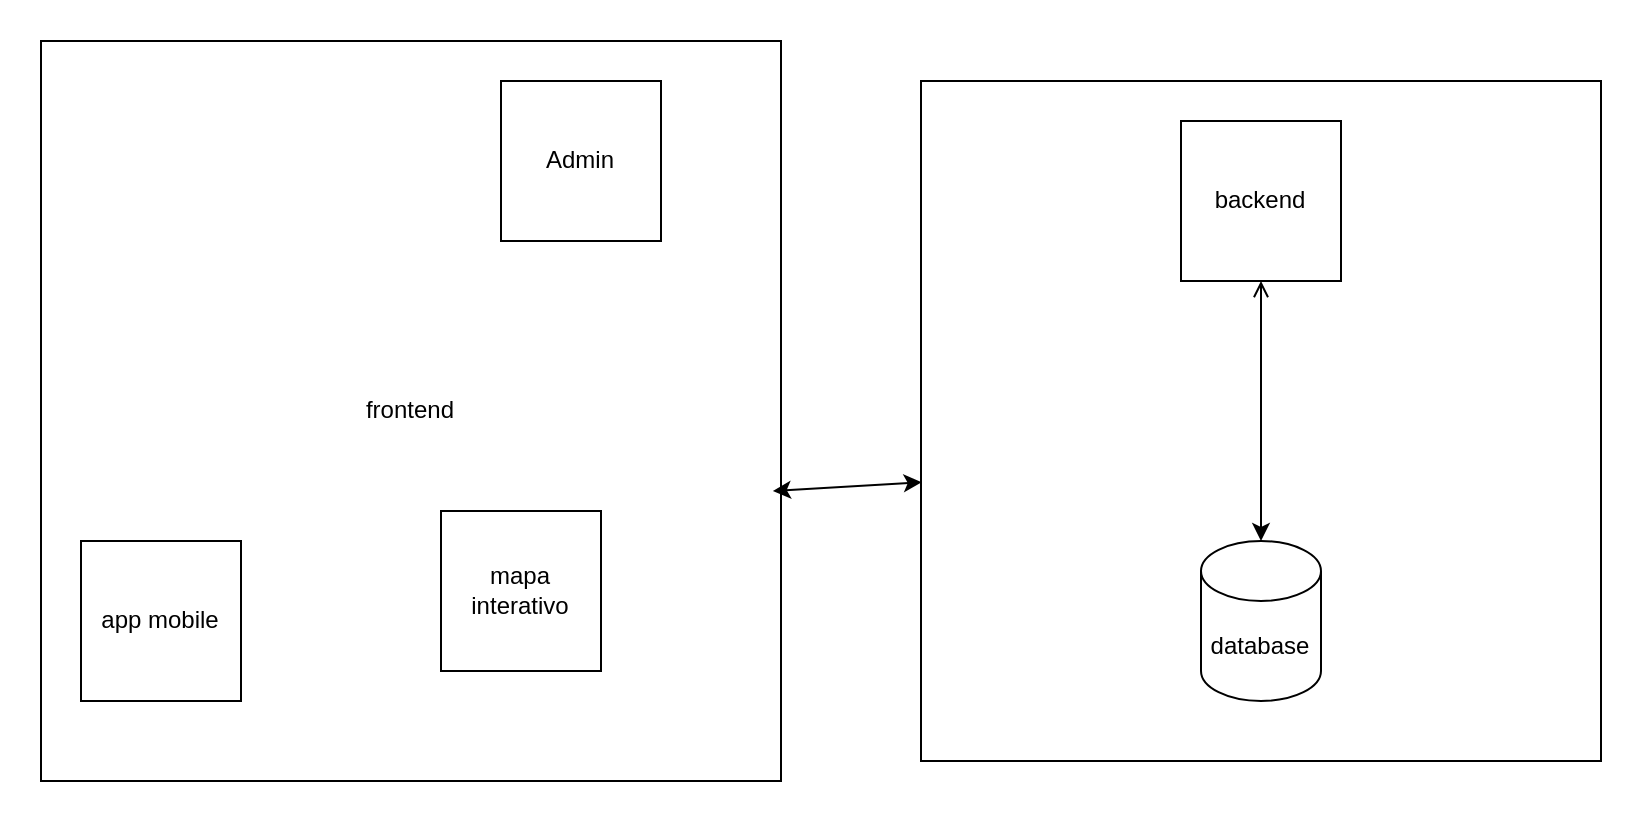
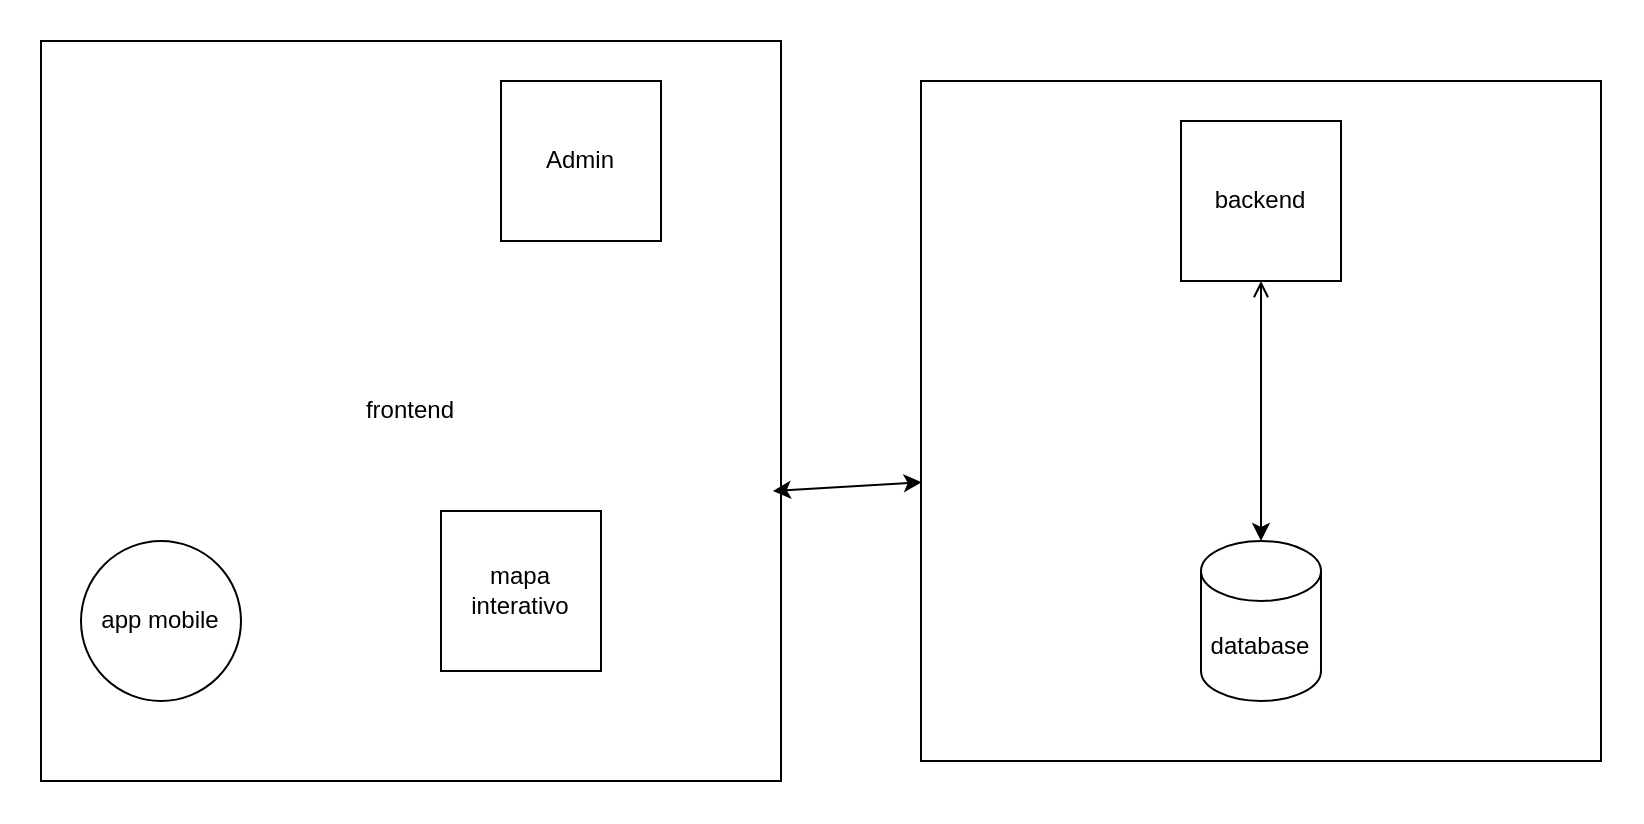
(161, 621) -> (161, 621)
